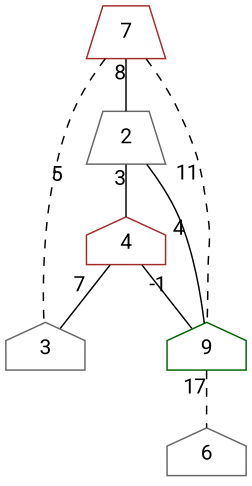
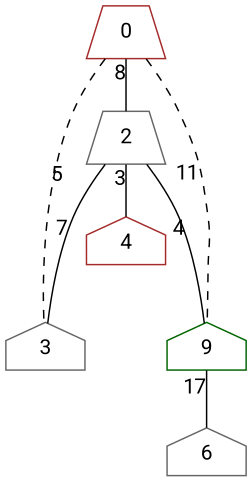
(126, 32) -> (126, 32)
(85, 297) -> (65, 240)
(167, 297) -> none
(207, 399) -> (207, 399)
